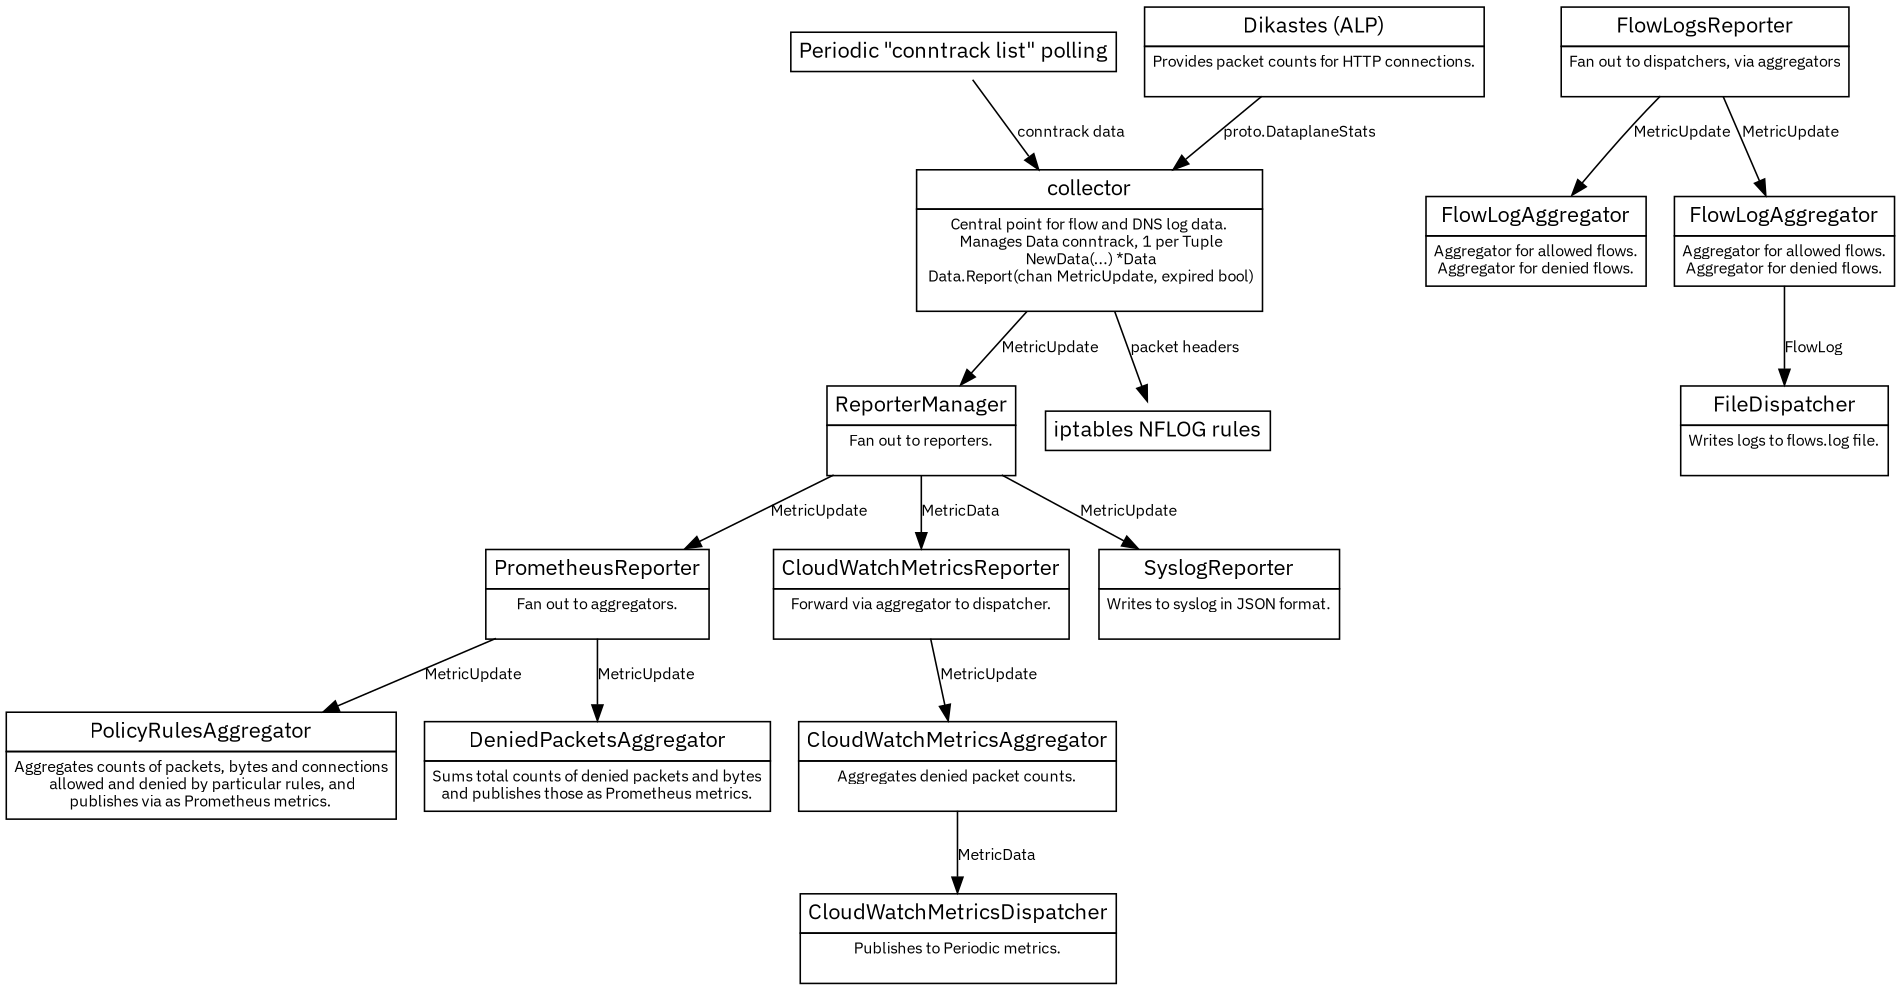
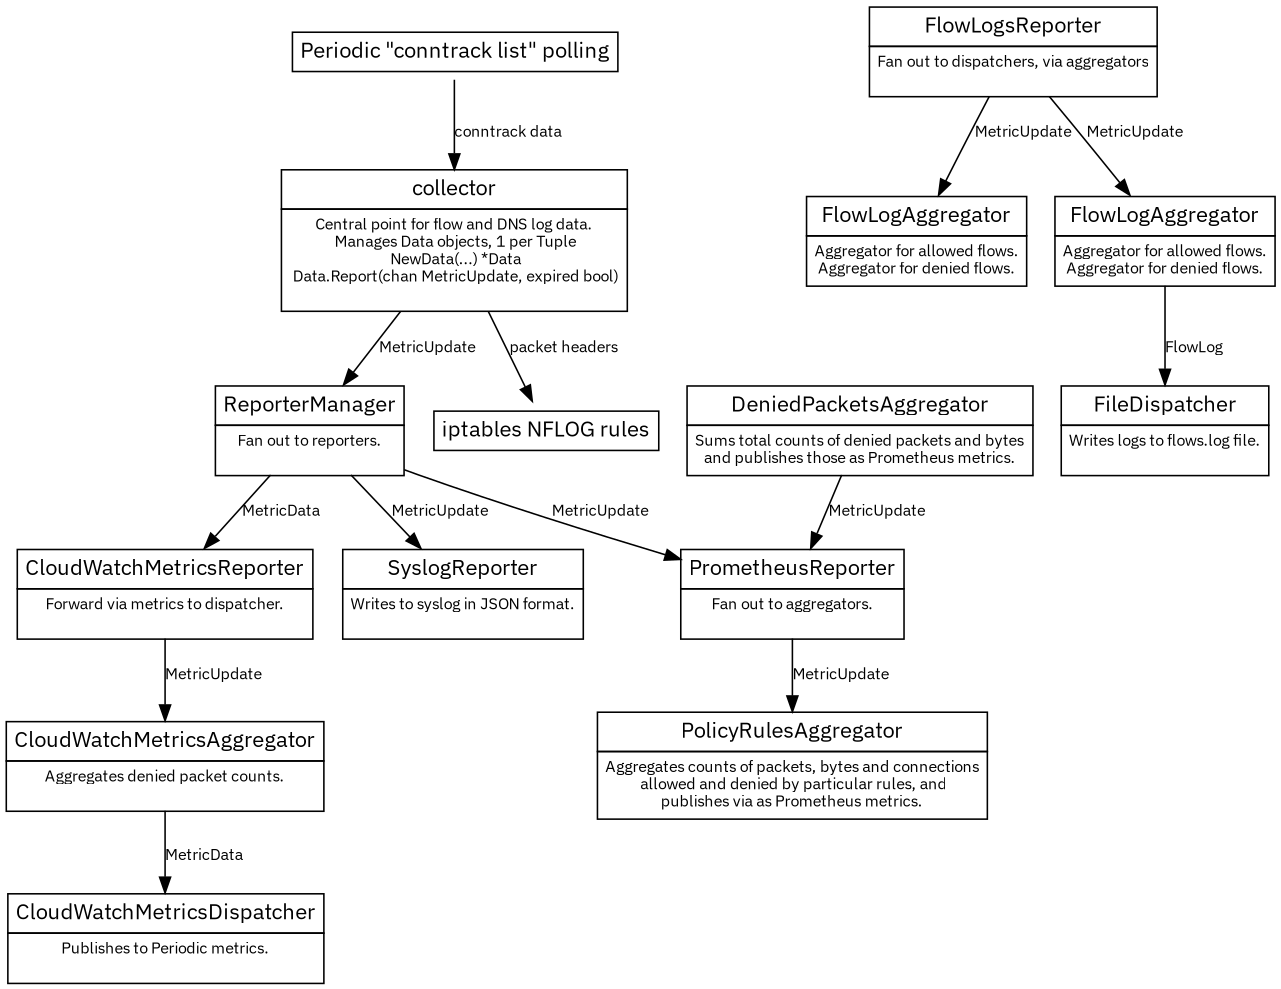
(1314, 51) -> none
(1090, 242) -> (454, 242)
(921, 605) -> (165, 605)
(597, 672) -> (829, 504)
